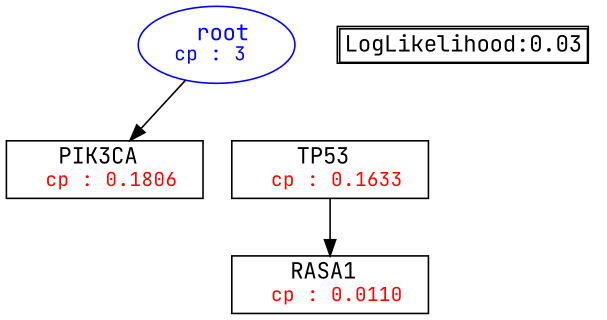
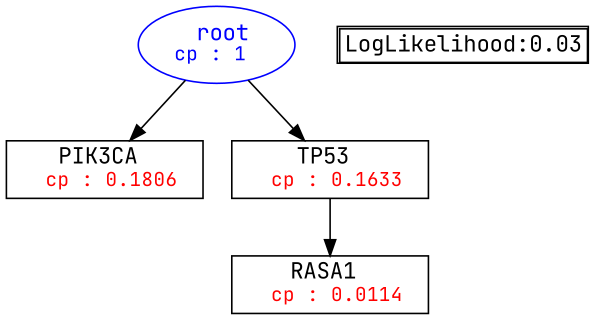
(217, 54) -> (217, 54)
none -> (271, 104)
(337, 295) -> (337, 295)
